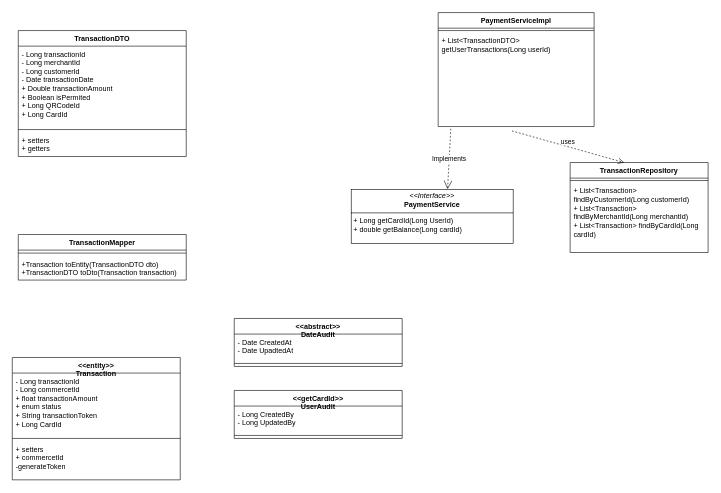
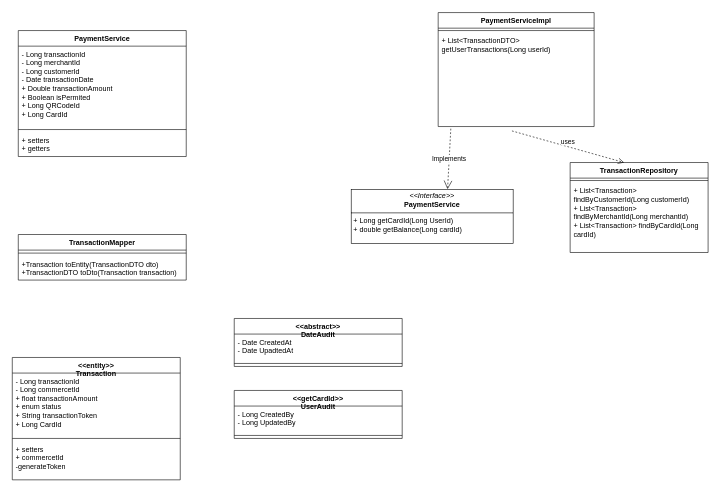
(102, 39) -> (102, 39)
